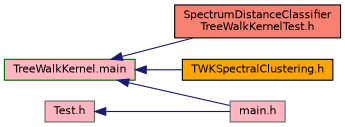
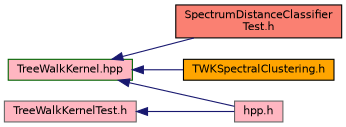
(258, 21) -> (259, 21)
(70, 70) -> (70, 70)
(70, 112) -> (70, 112)
(258, 112) -> (259, 112)
